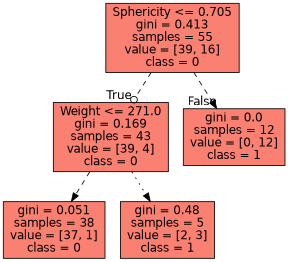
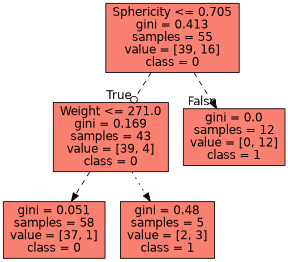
(54, 230) -> (54, 230)
